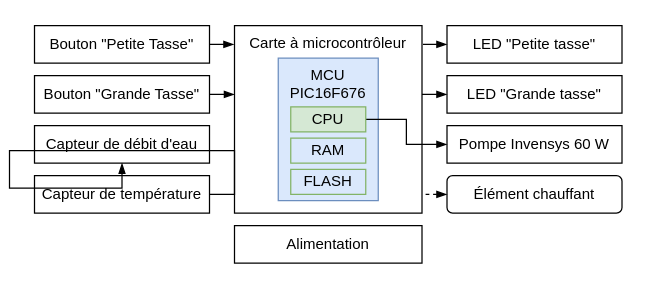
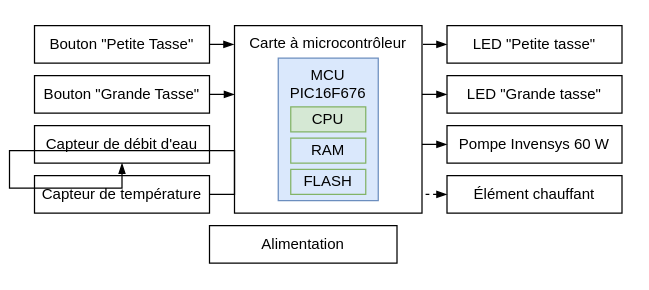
(406, 119) -> (422, 144)
(534, 194) -> (534, 194)
(328, 244) -> (303, 244)
